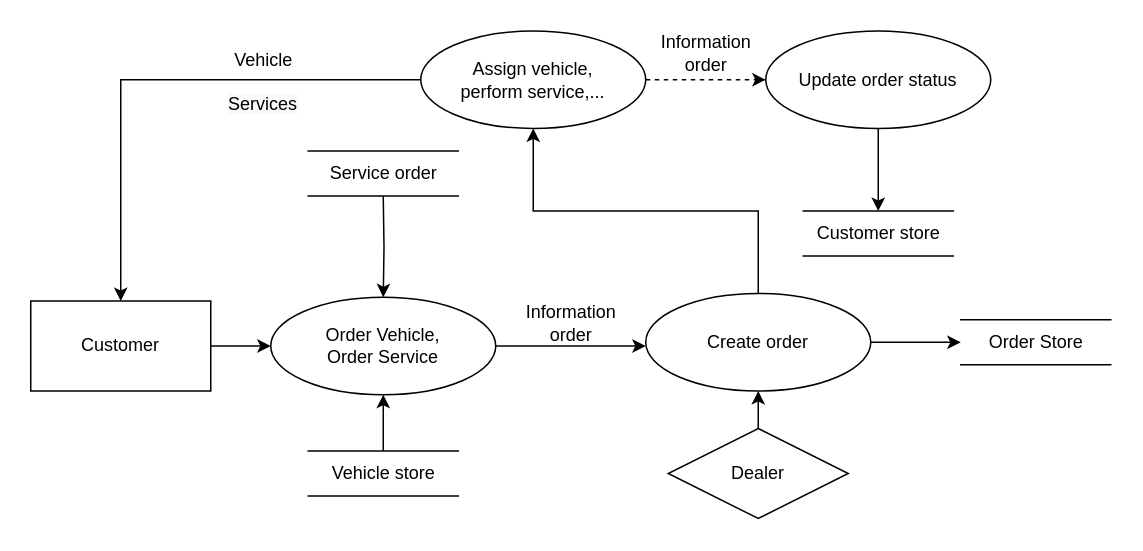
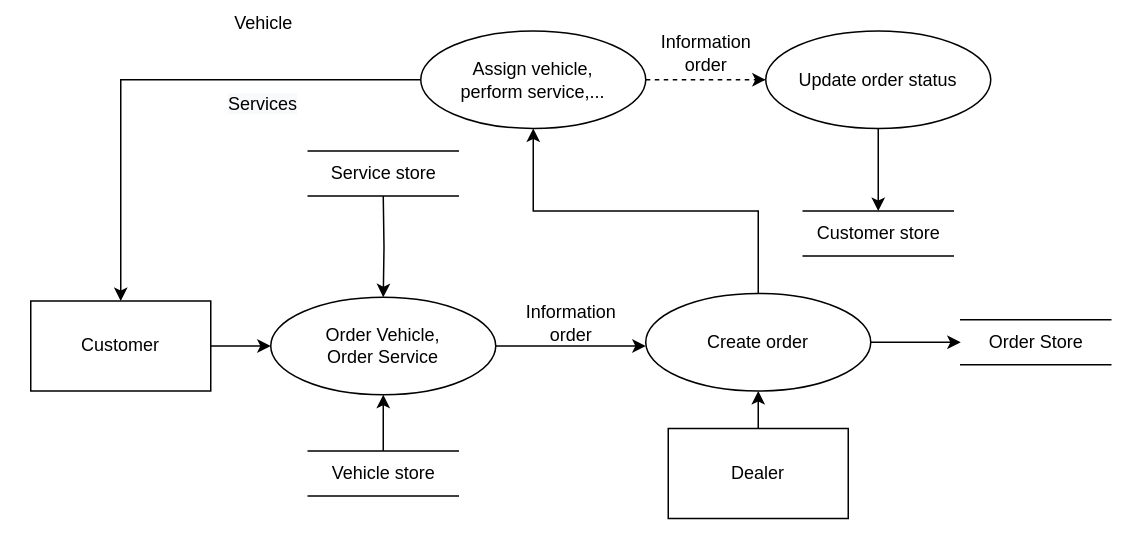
(263, 61) -> (263, 23)
(384, 173) -> (384, 173)
(758, 473) -> (758, 473)
